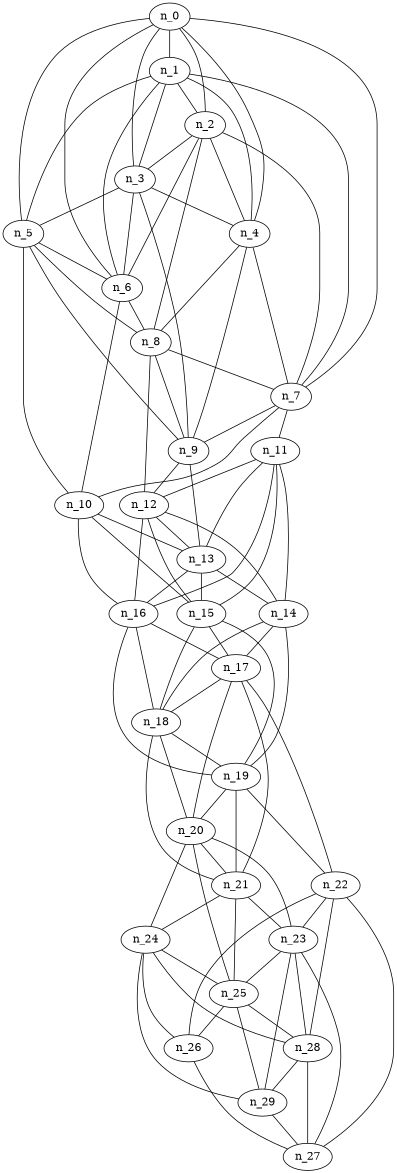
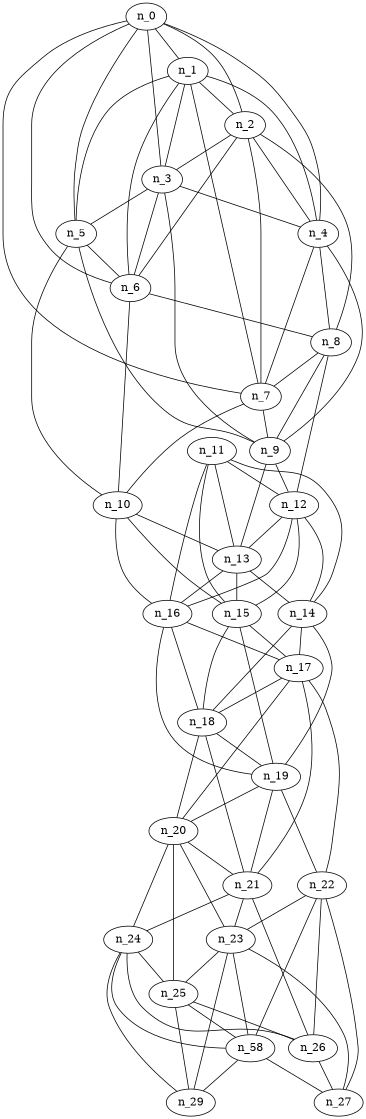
(83, 292) -> none
(283, 424) -> none
(235, 936) -> (277, 960)
(308, 1048) -> (250, 1048)
(285, 1130) -> none
